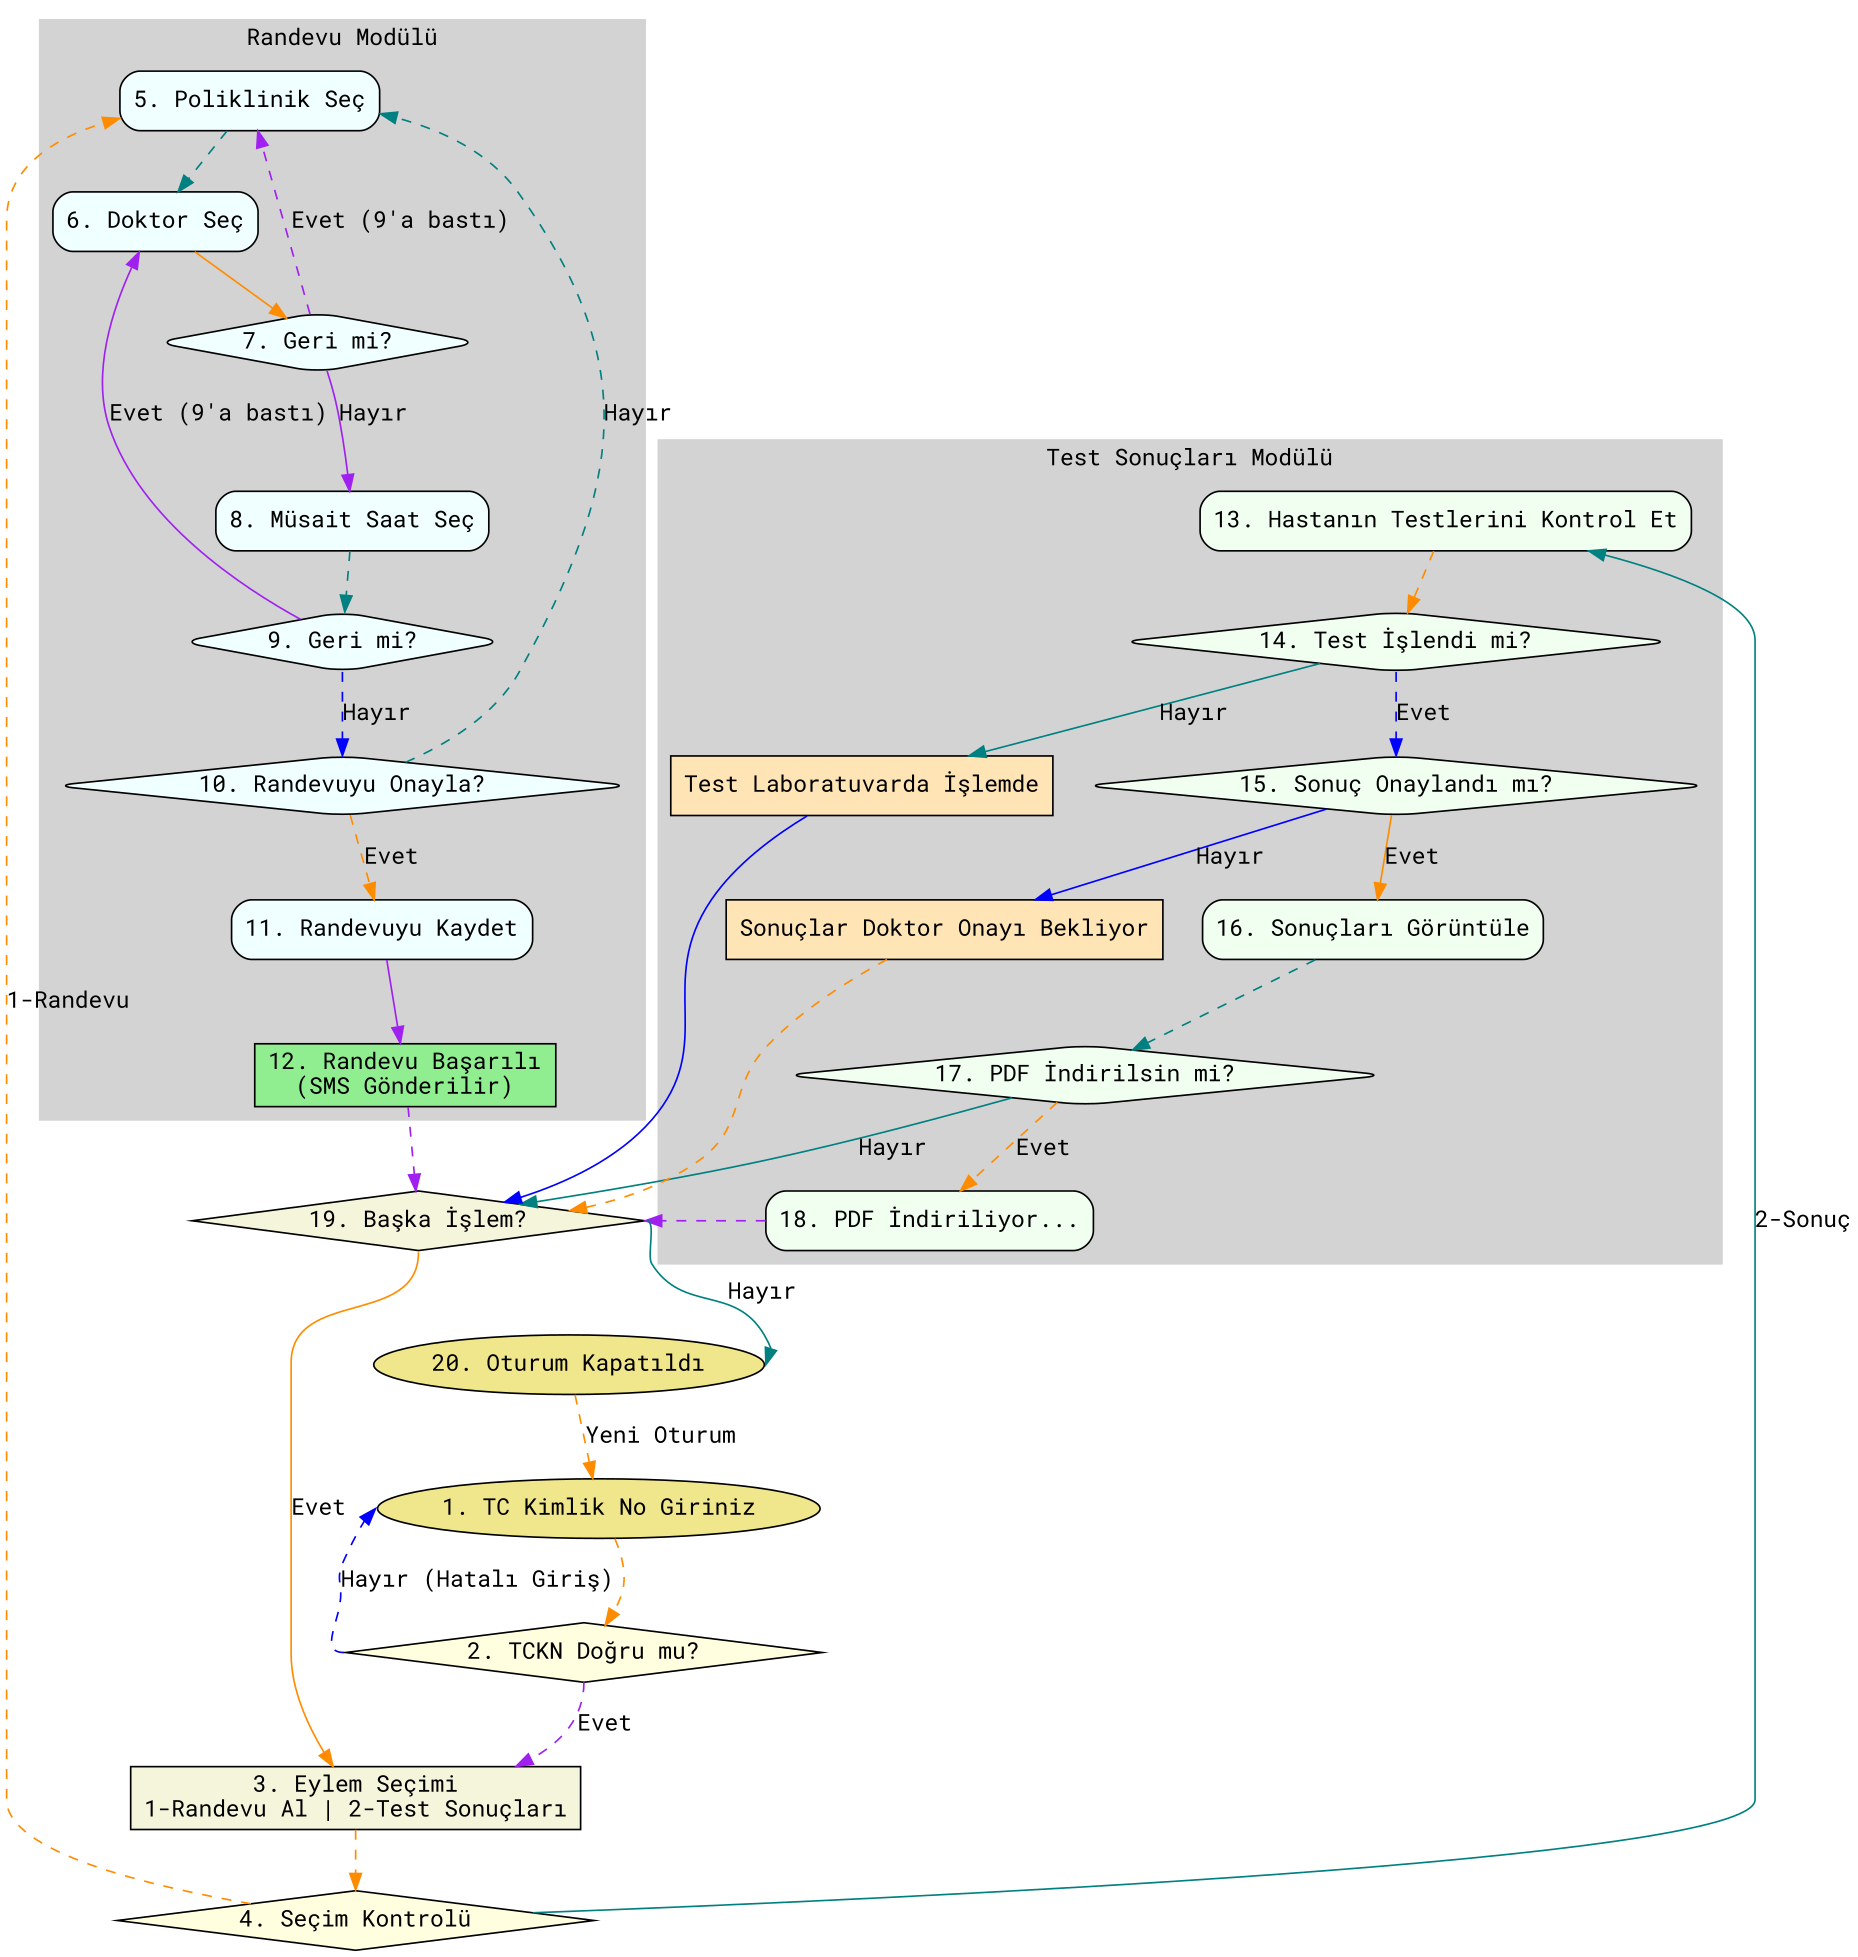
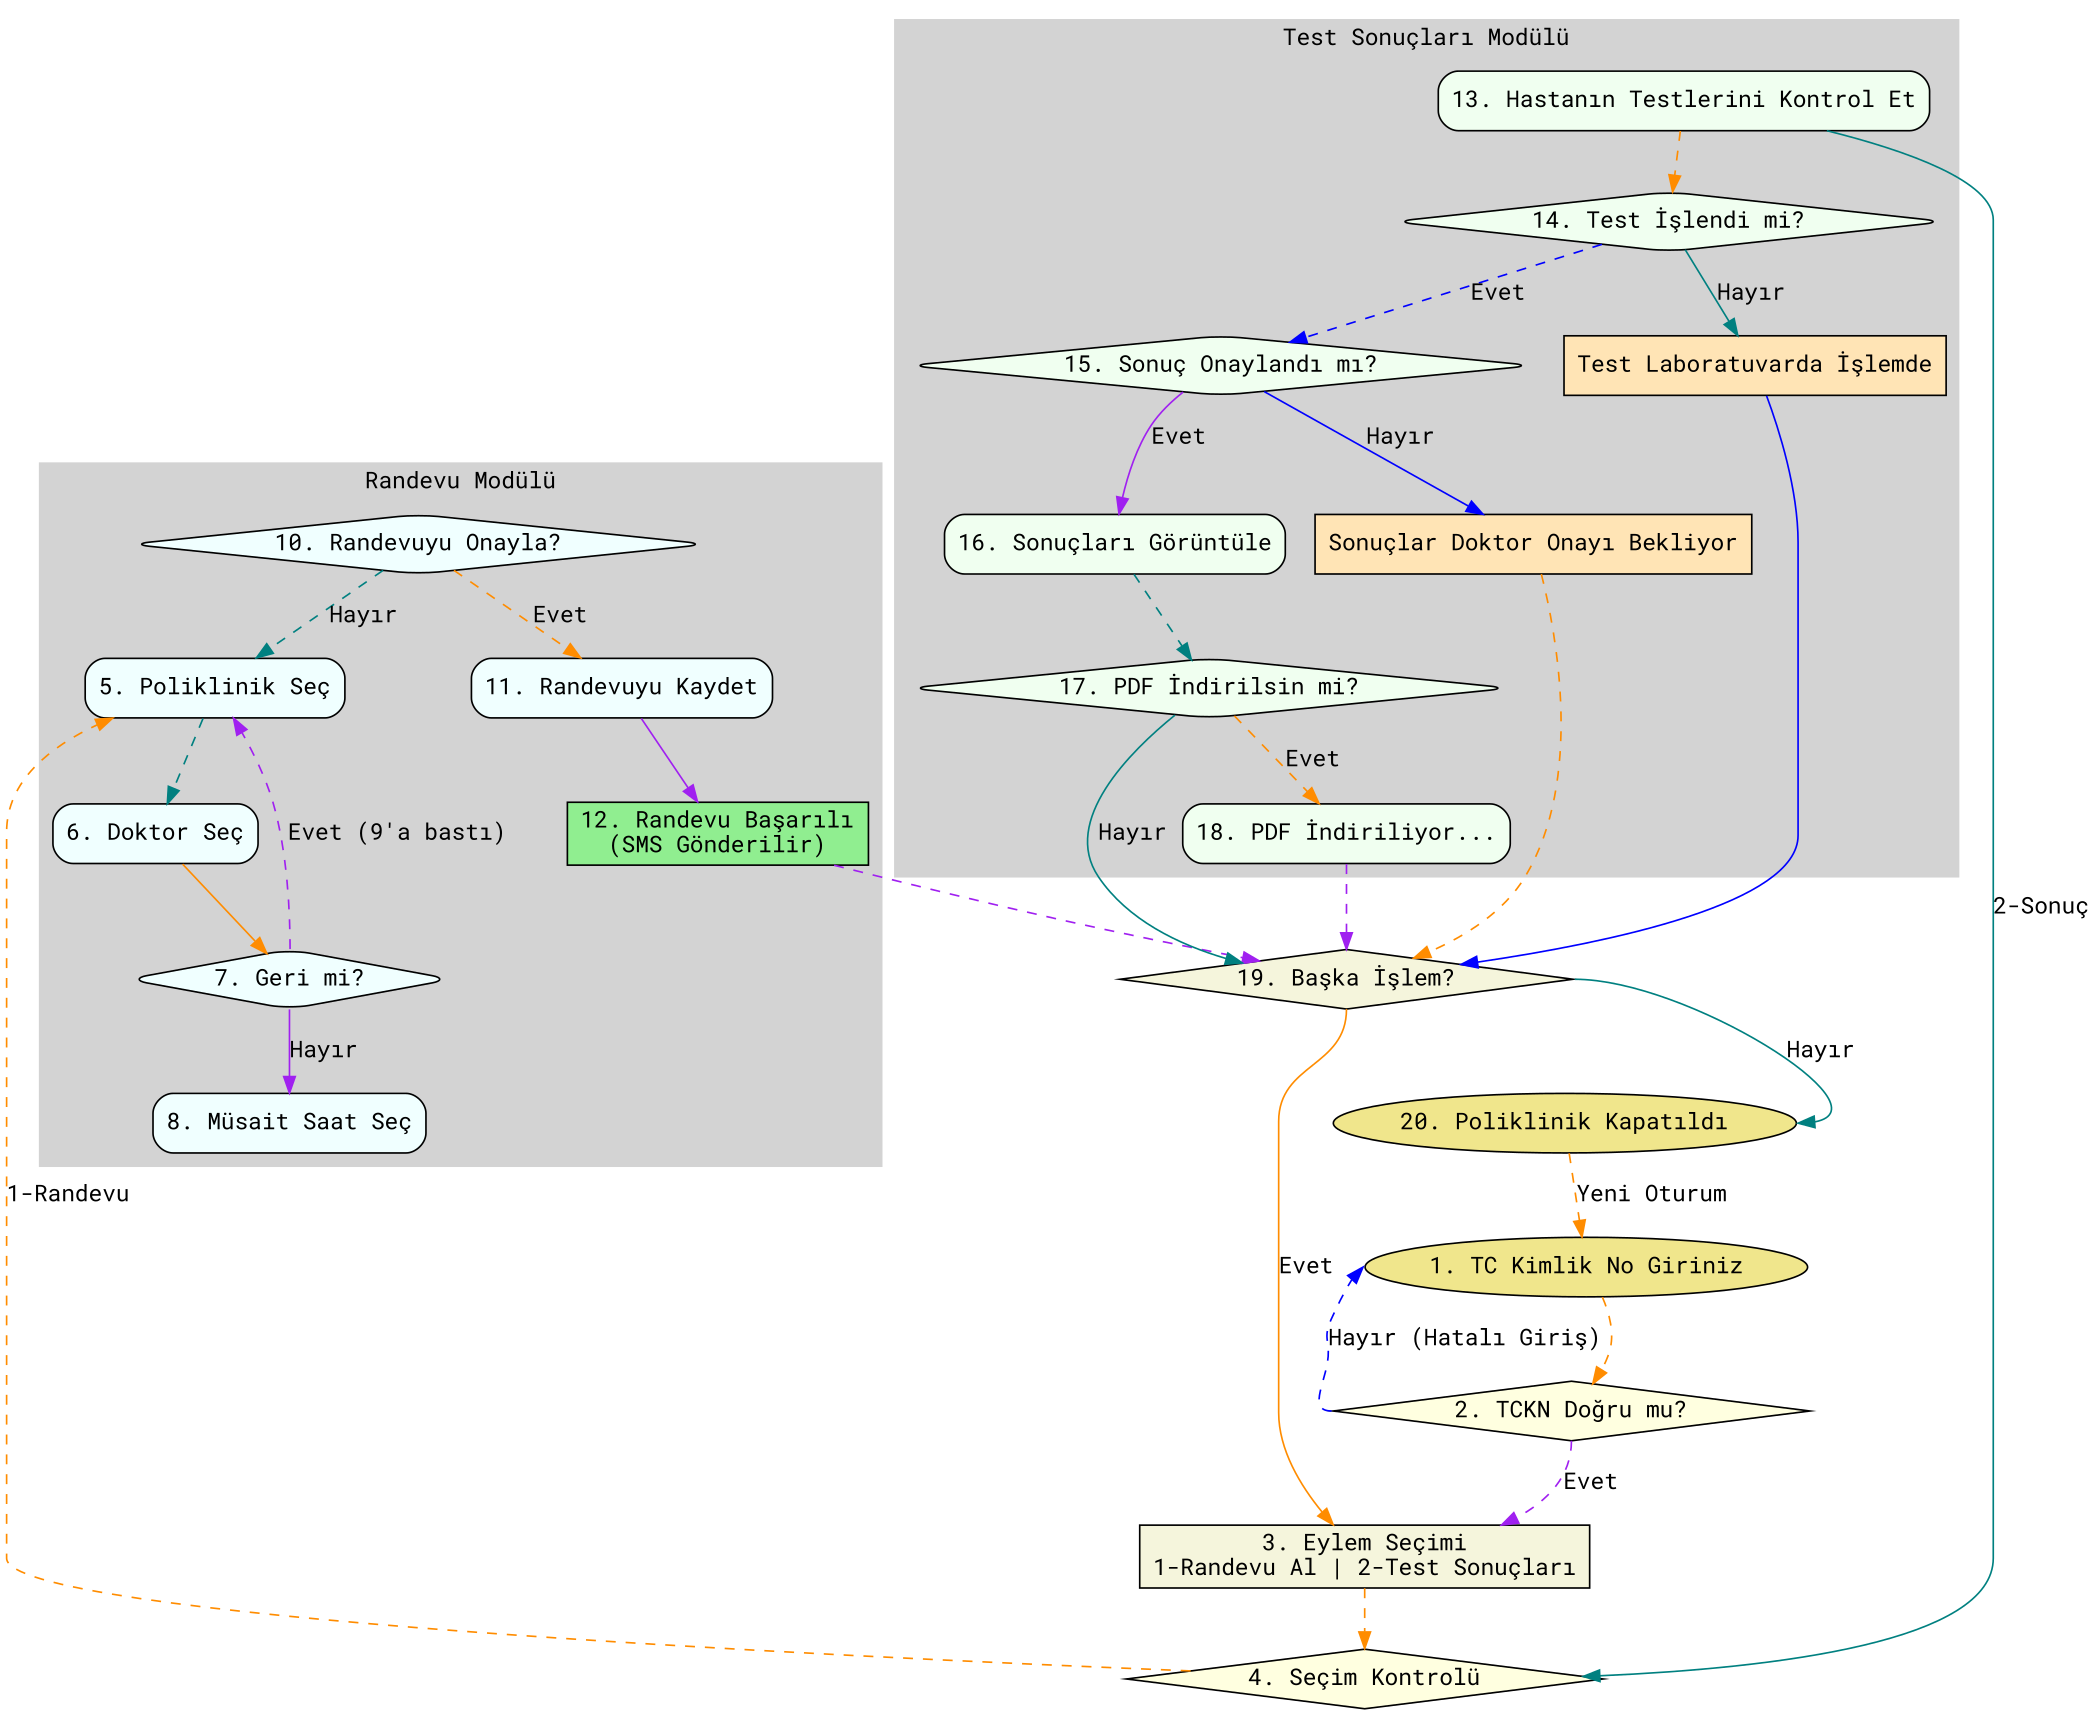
(342, 642) -> none
(1386, 849) -> (1143, 439)
(569, 1365) -> (1565, 1123)
(1755, 1746) -> (1993, 1006)
